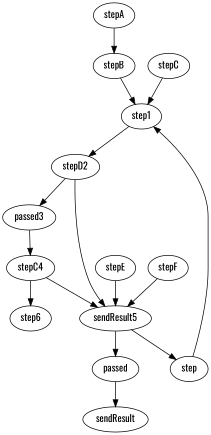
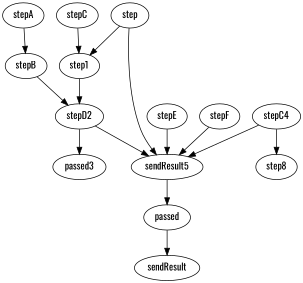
(126, 88) -> (50, 89)
(30, 239) -> none
(31, 318) -> (277, 167)
(151, 343) -> (131, 91)
